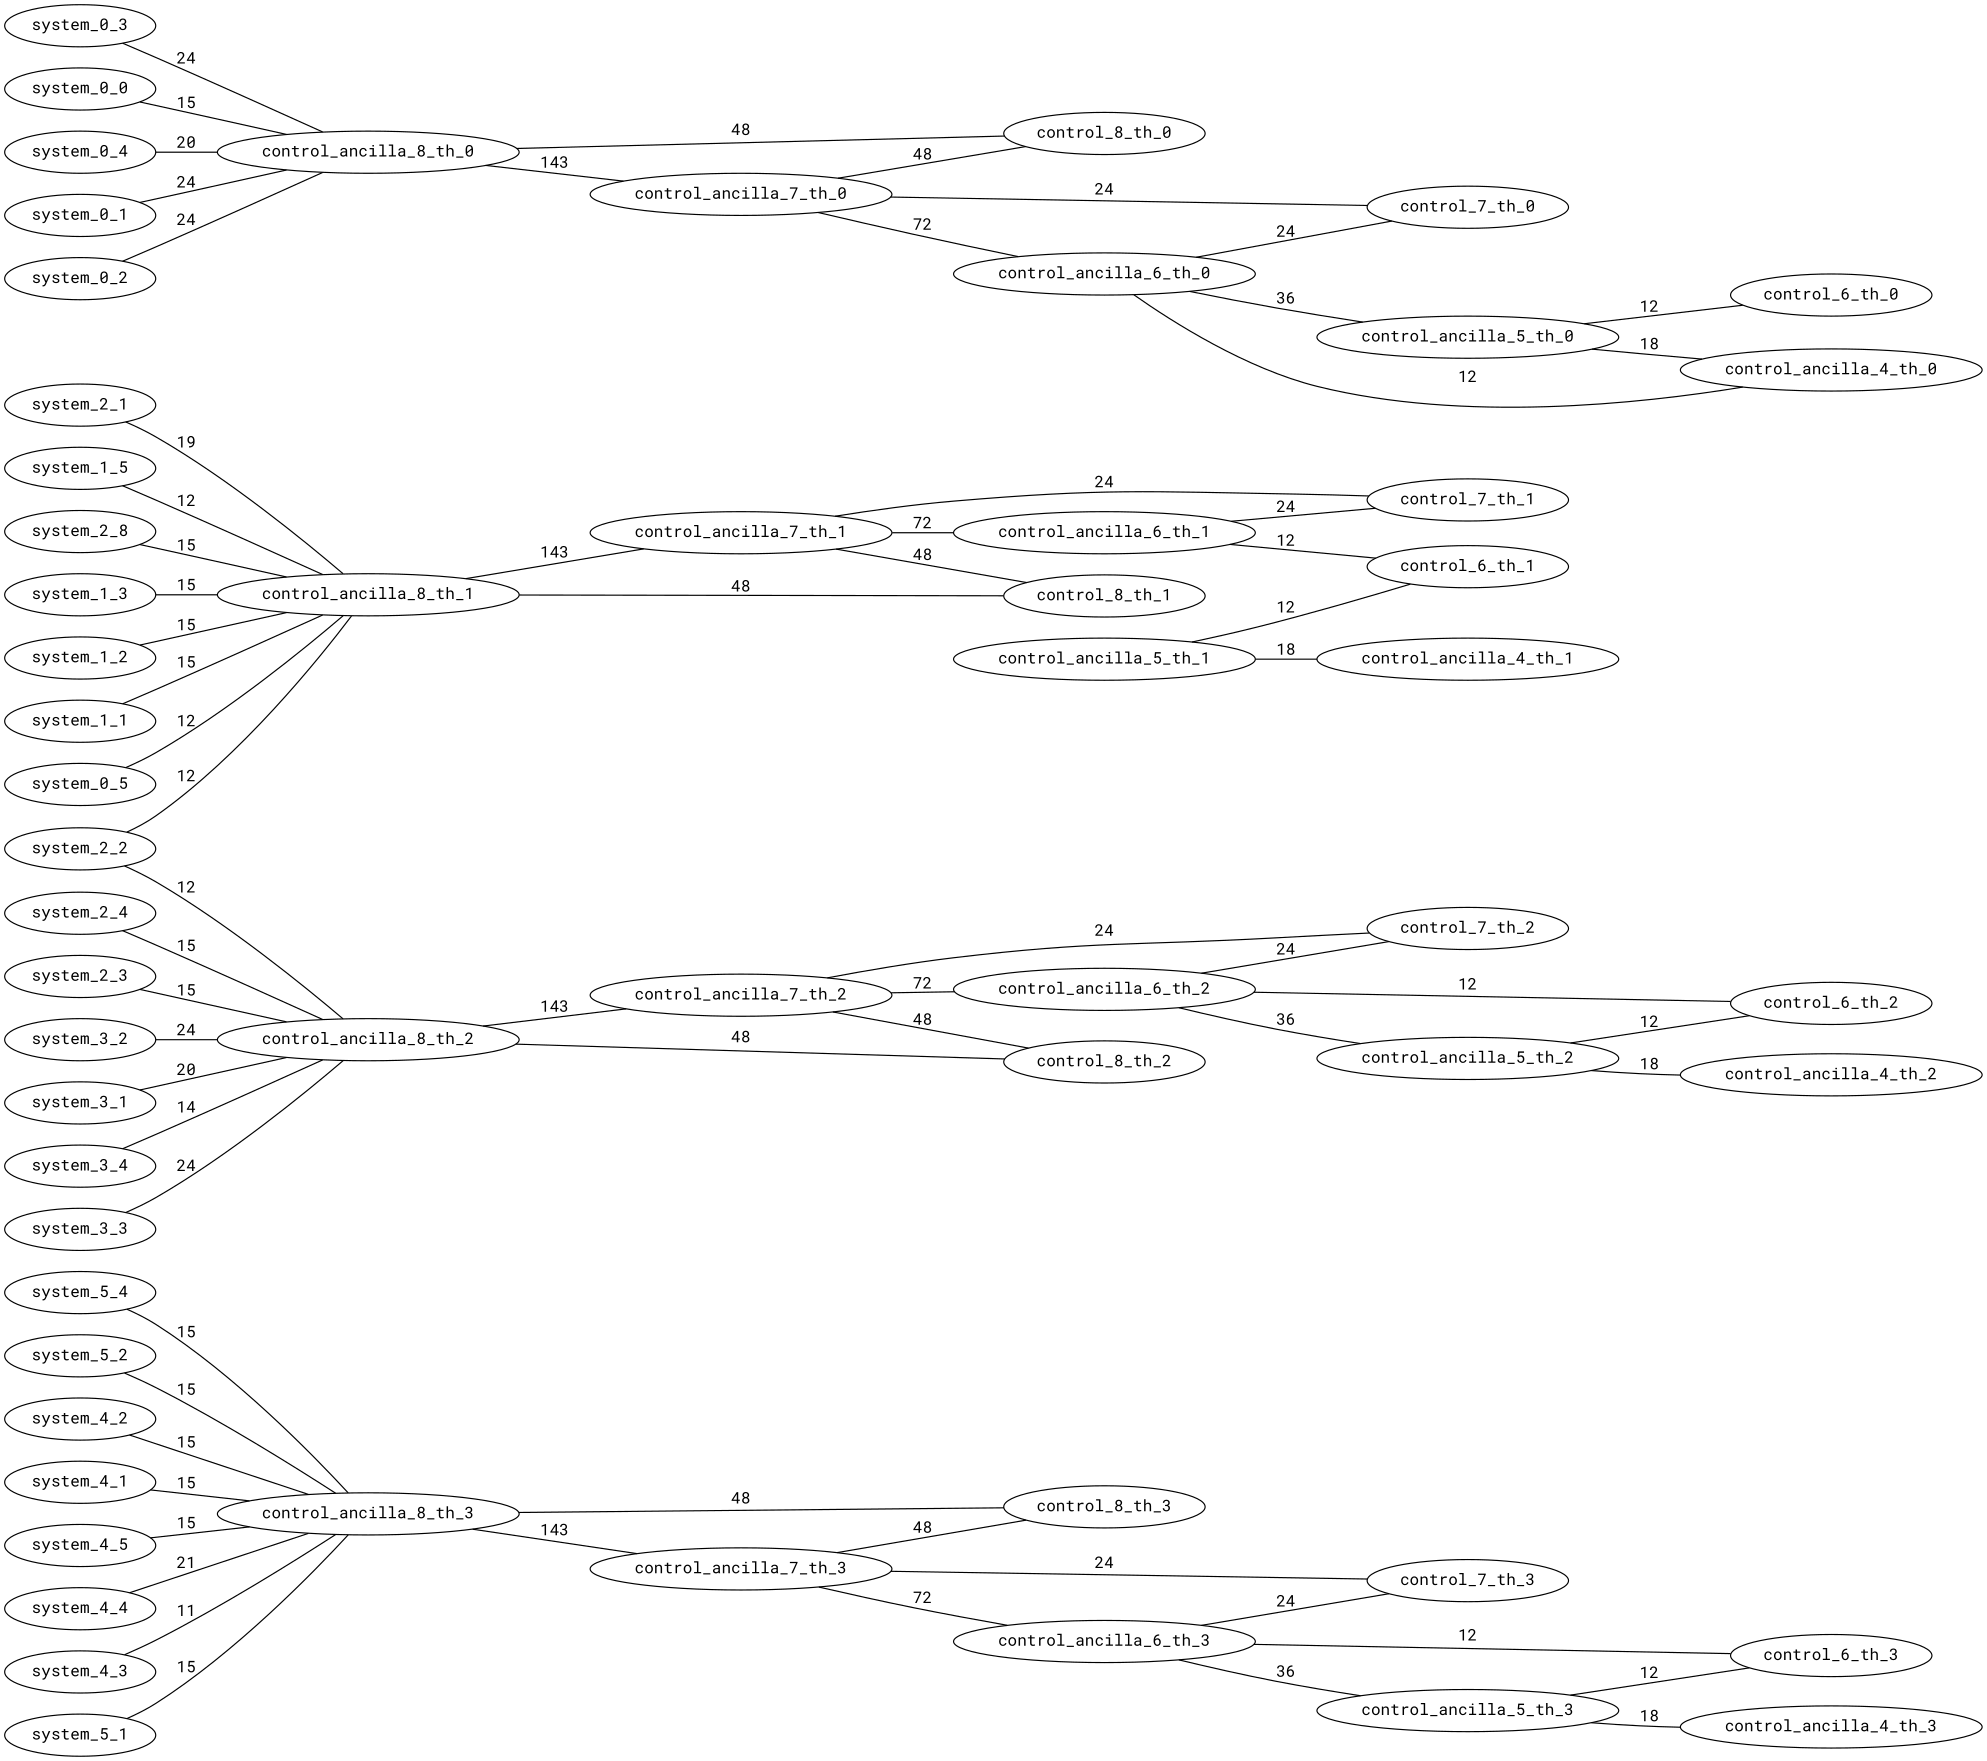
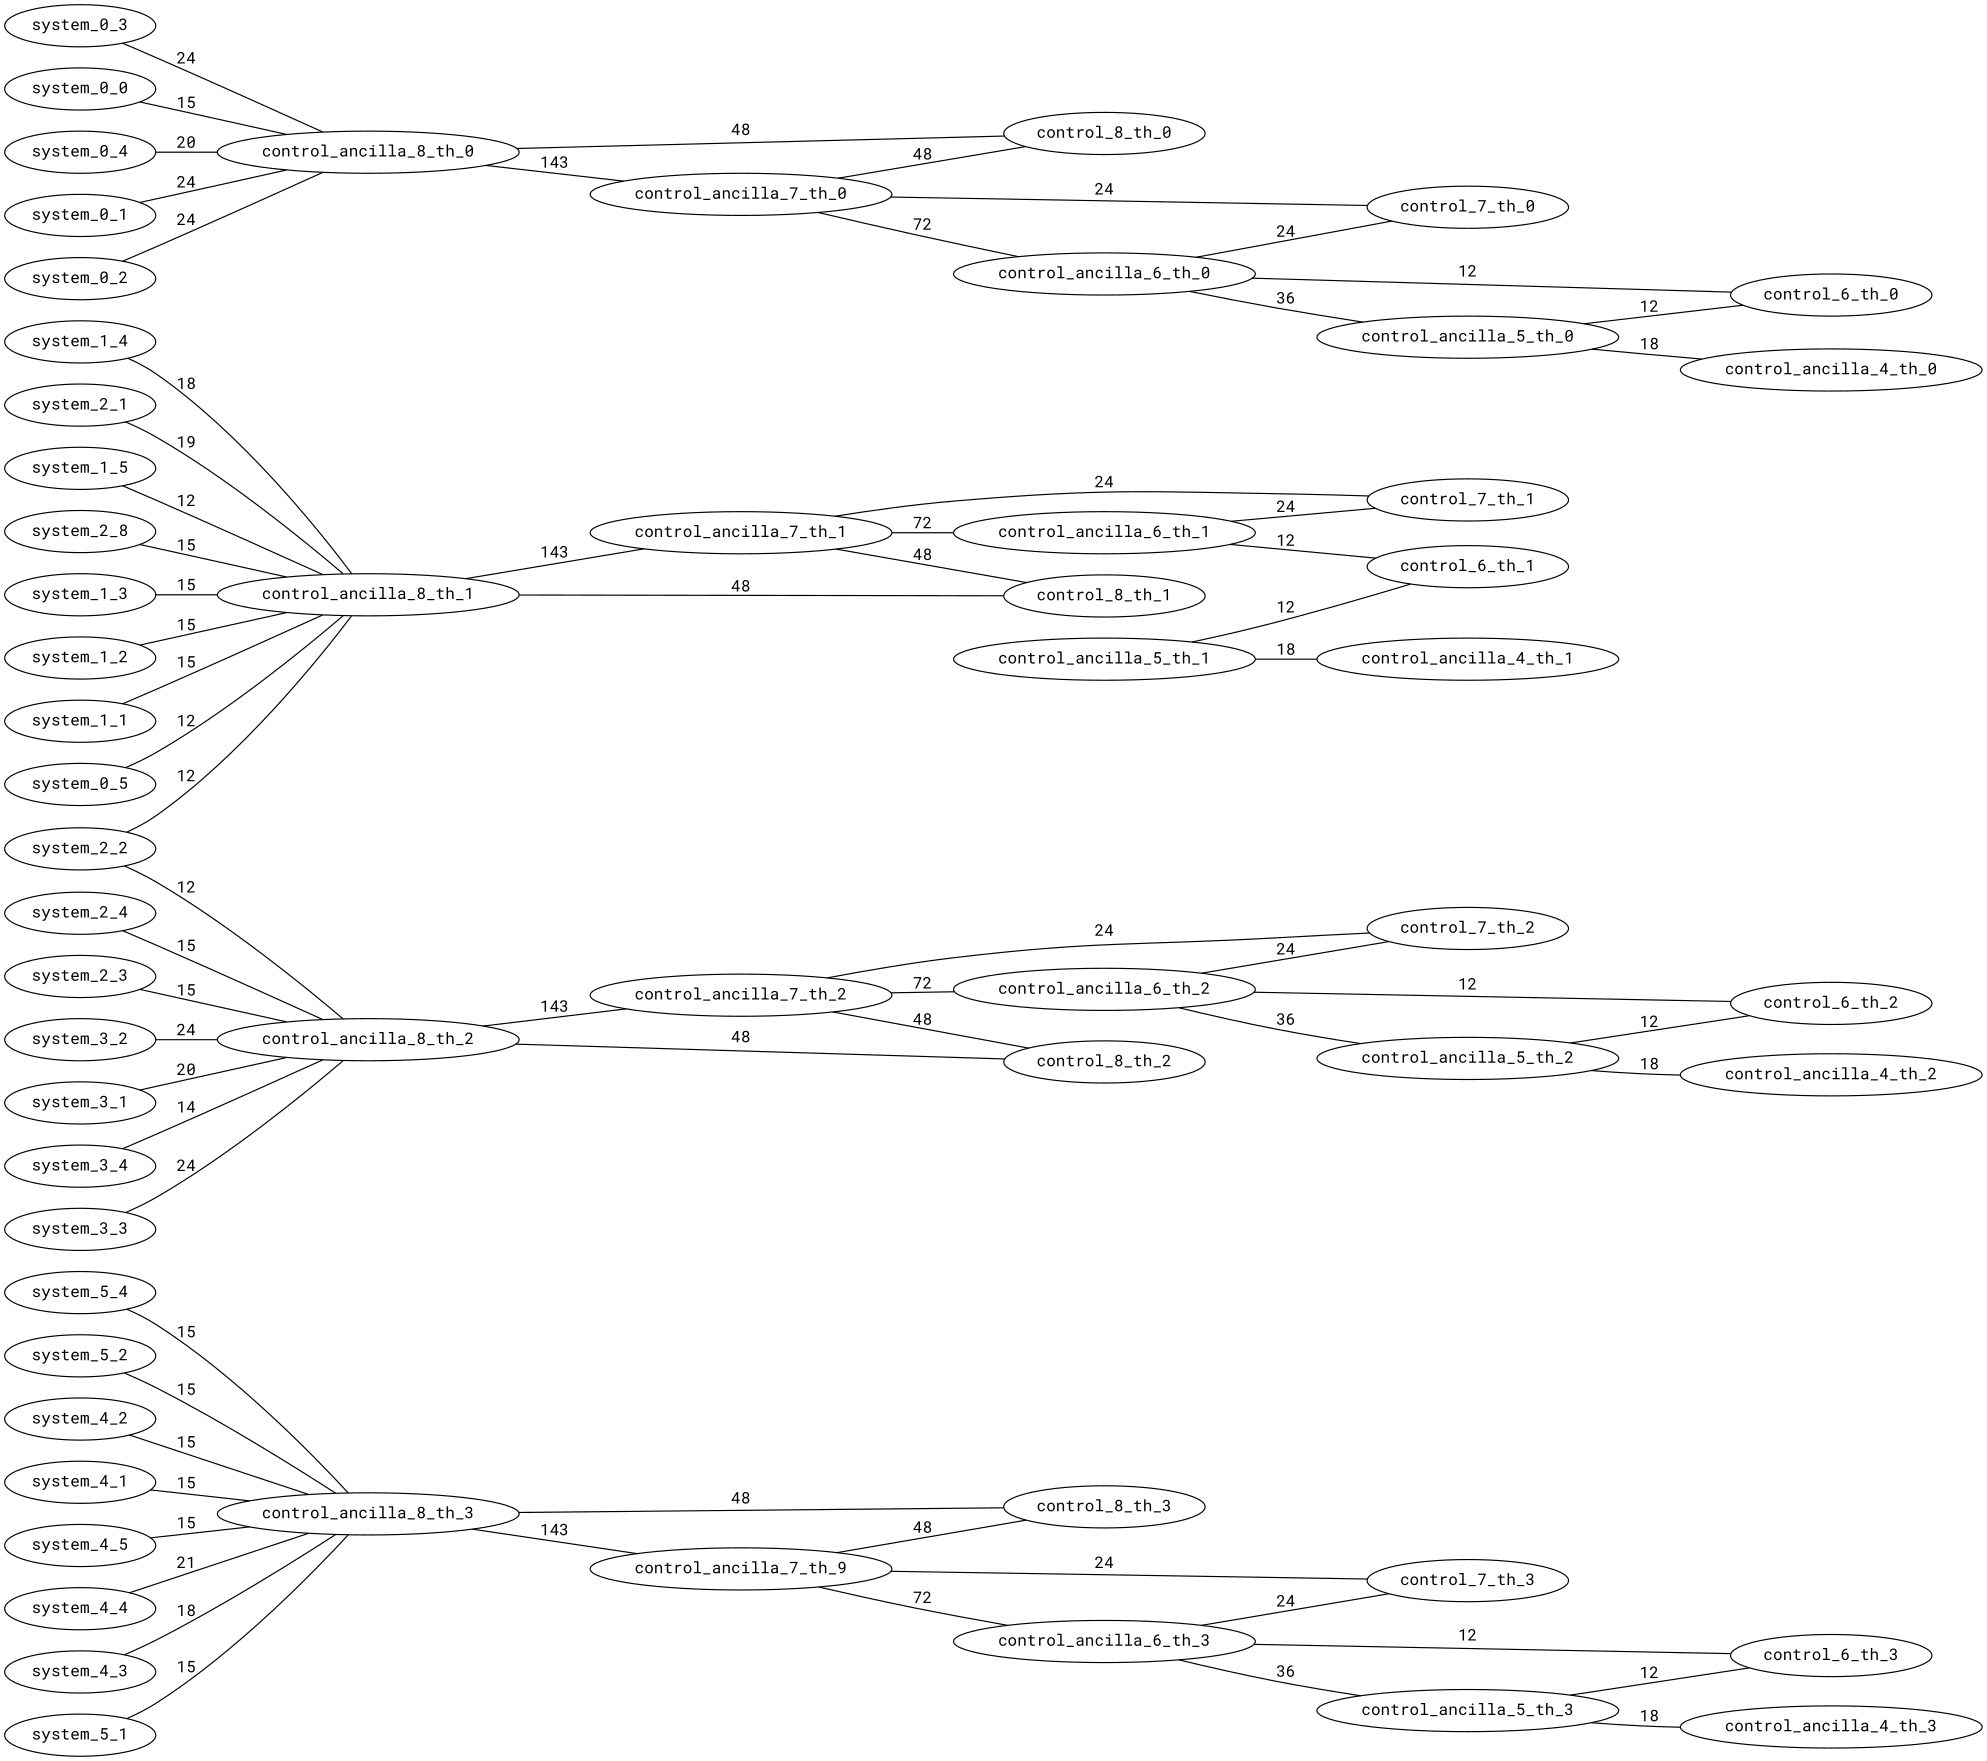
none -> (80, 342)
(1427, 404) -> (1492, 285)
(741, 1569) -> (741, 1569)
(187, 1612) -> (187, 1612)
